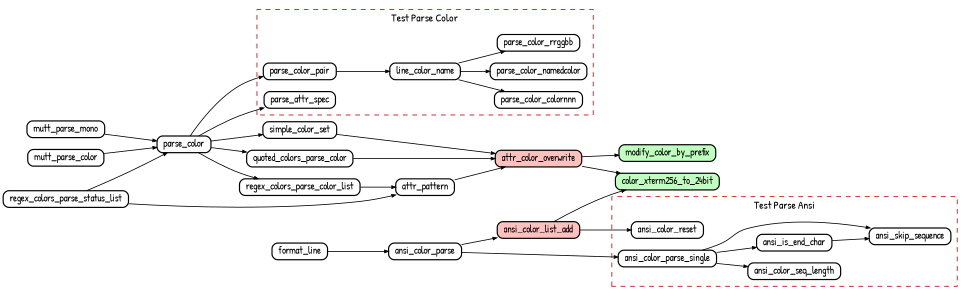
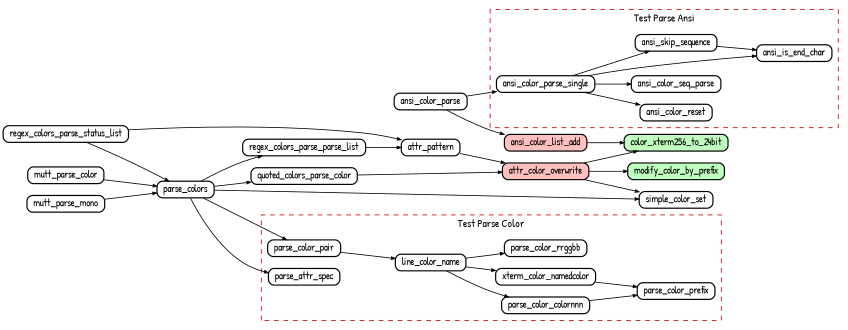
(538, 71) -> (546, 277)
(184, 144) -> (186, 190)
(414, 144) -> (610, 185)
(300, 187) -> (304, 148)
(603, 230) -> (610, 98)
(849, 240) -> (735, 48)
(300, 251) -> none
(794, 271) -> (676, 84)
none -> (676, 291)
